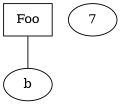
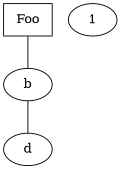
(93, 20) -> (93, 20)
none -> (28, 149)
